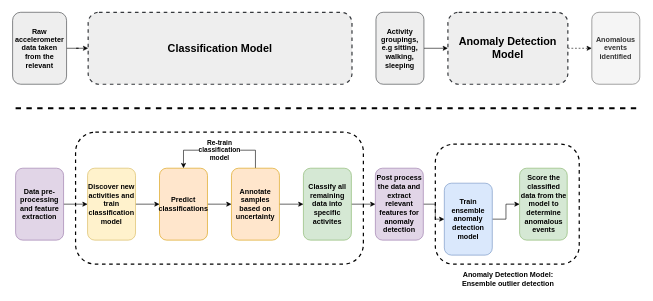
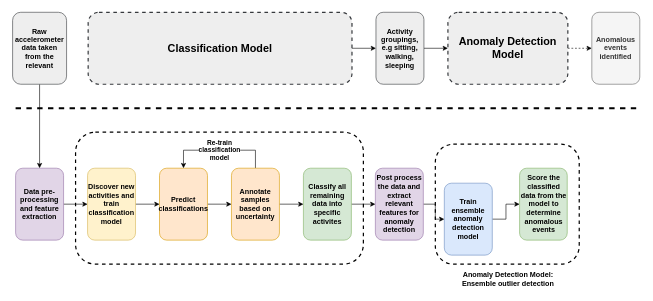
(77, 48) -> none
none -> (370, 48)
none -> (39, 124)
